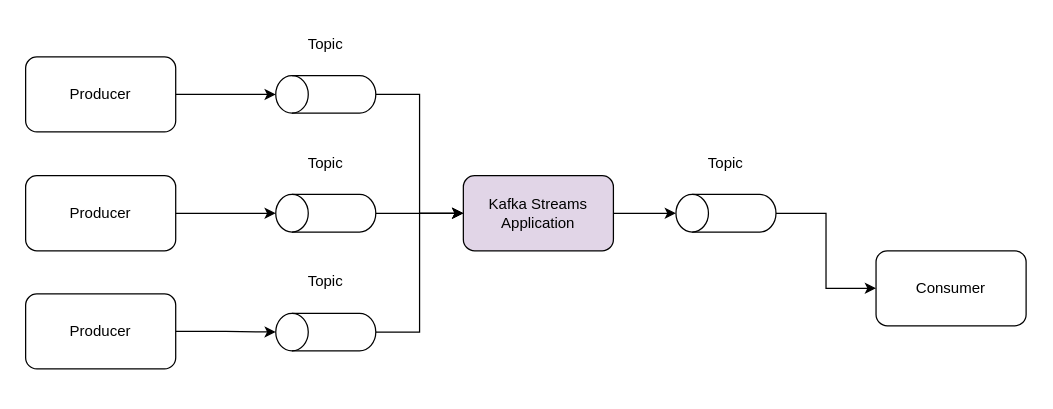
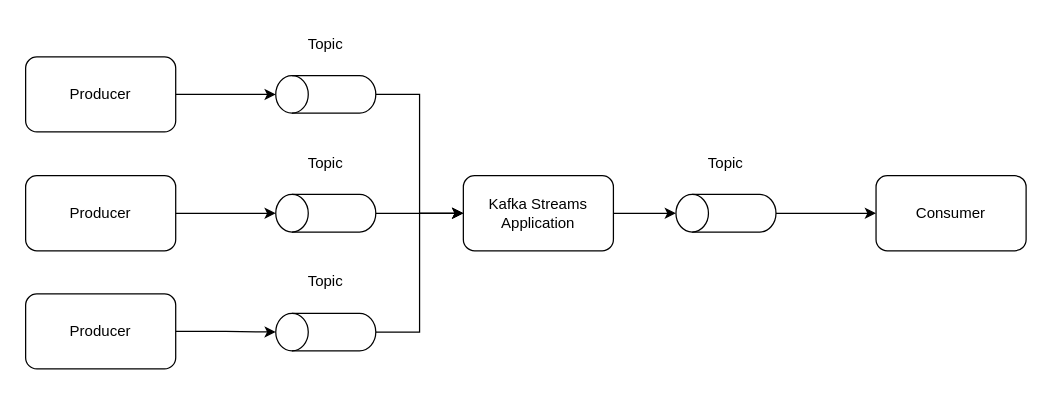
(538, 213) -> (538, 213)
(951, 288) -> (951, 213)
